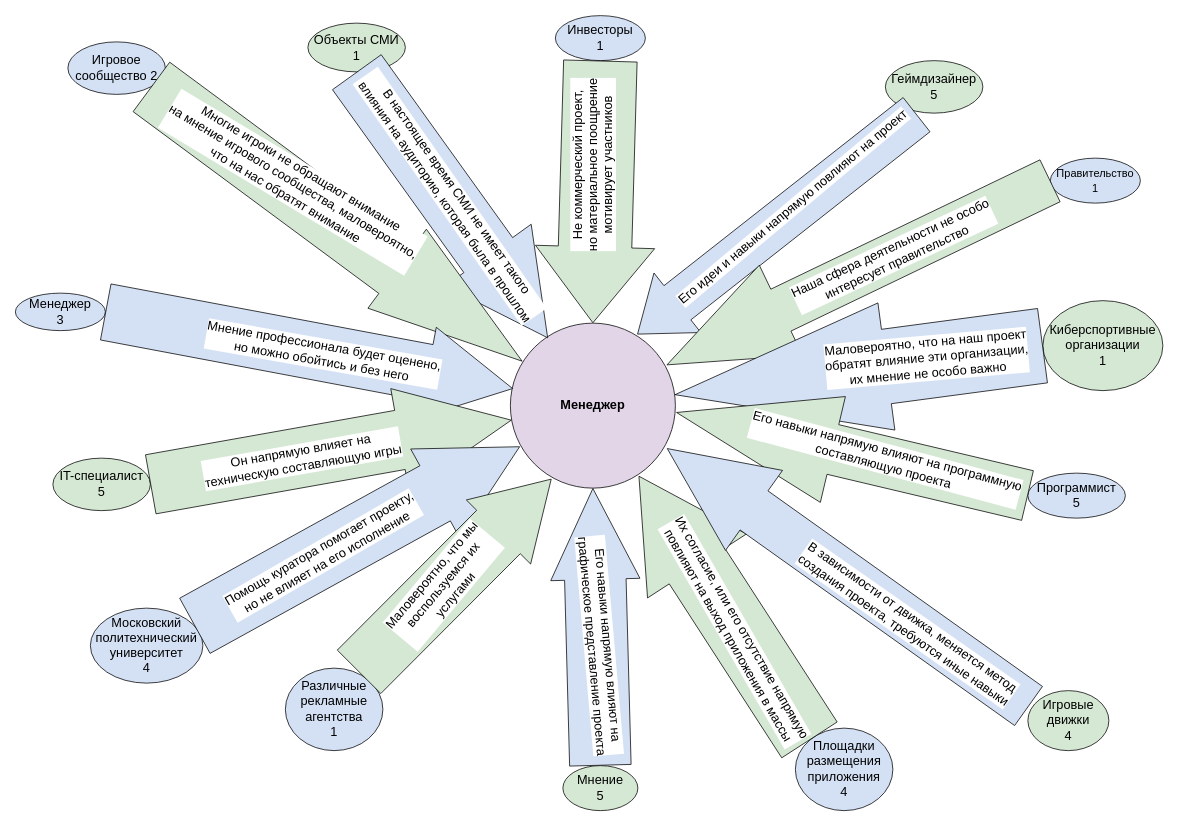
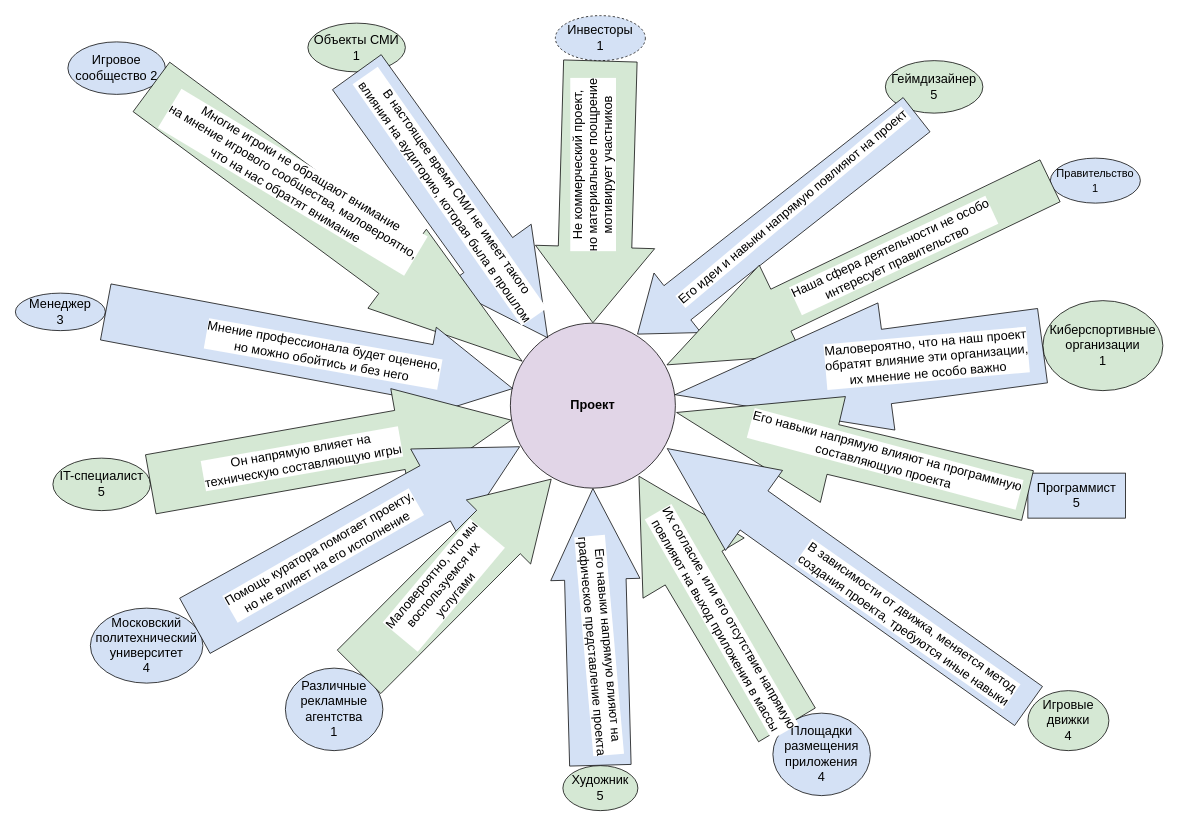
(600, 38) -> (600, 38)
(593, 405) -> (593, 405)
(1077, 495) -> (1077, 495)
(844, 769) -> (822, 754)
(600, 788) -> (600, 788)
